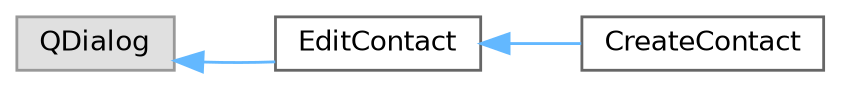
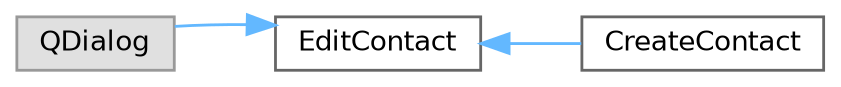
(239, 63) -> (211, 25)
